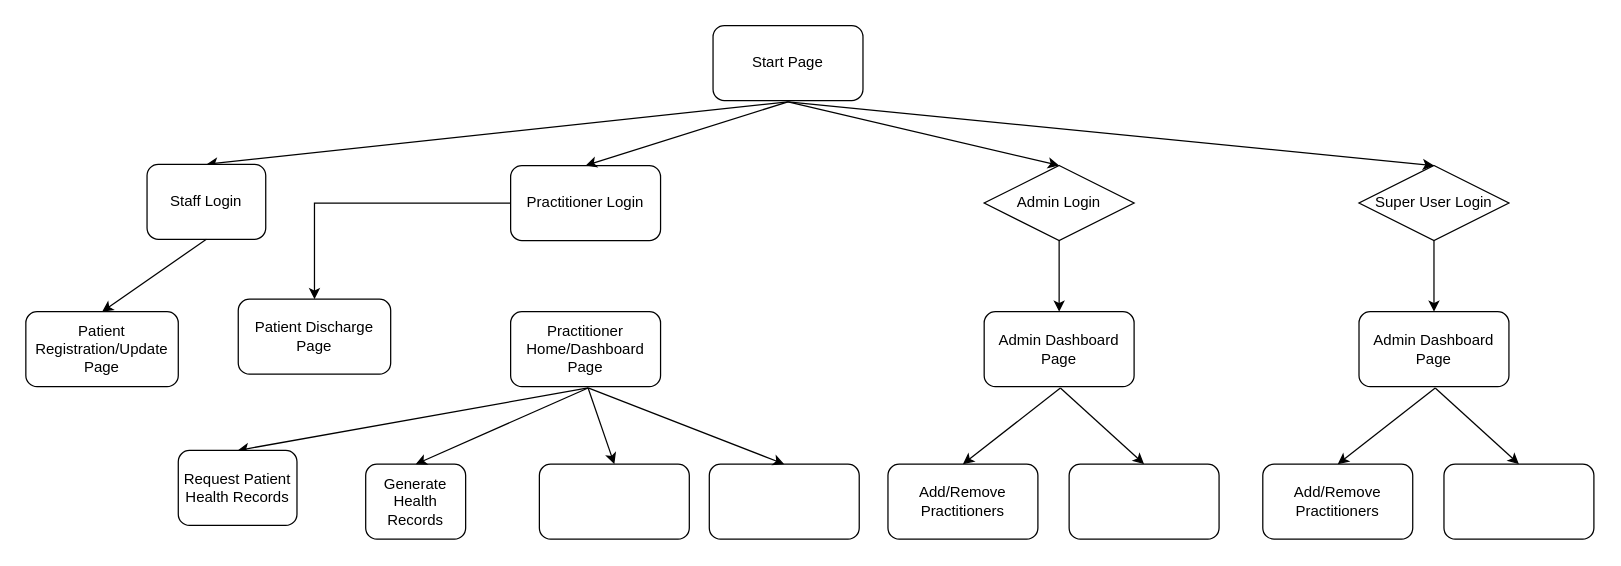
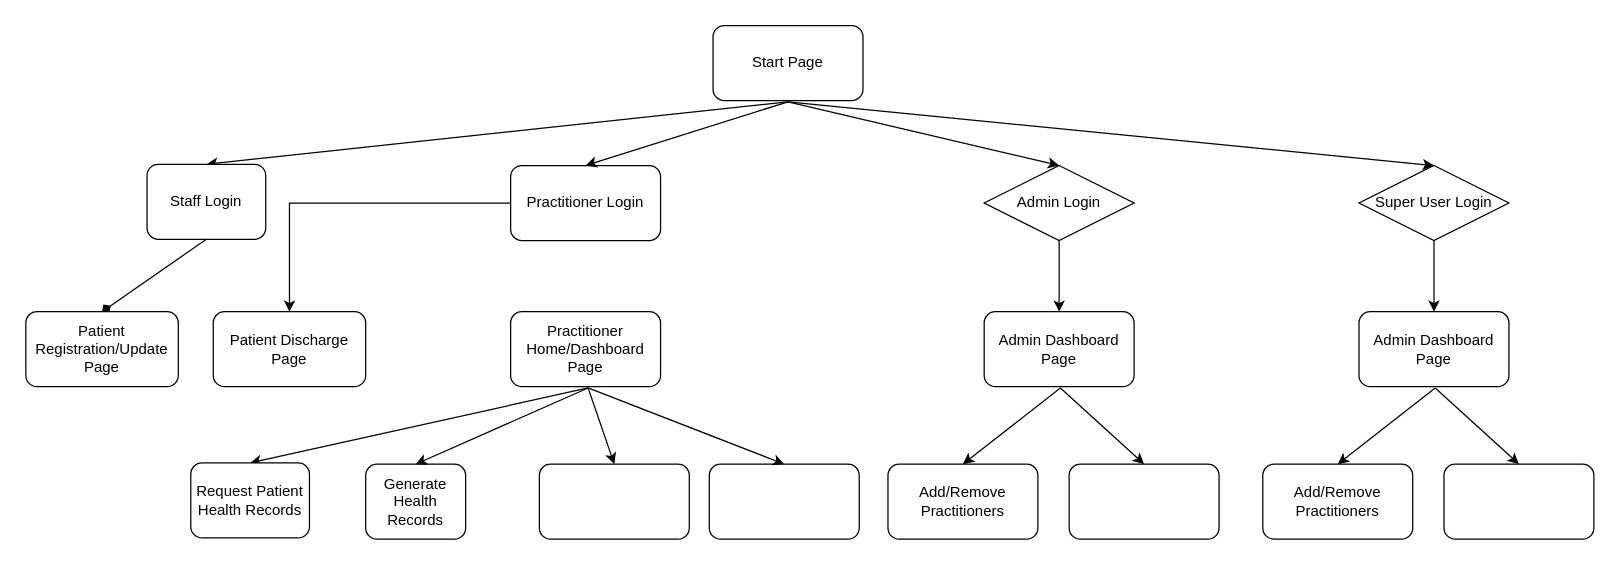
(110, 306) -> (111, 306)
(314, 337) -> (289, 349)
(238, 488) -> (250, 501)
